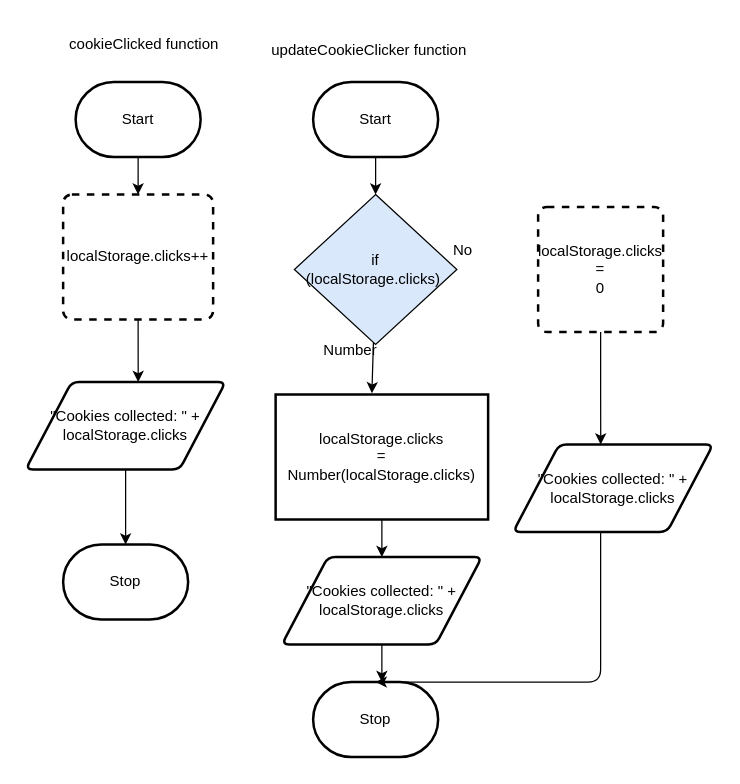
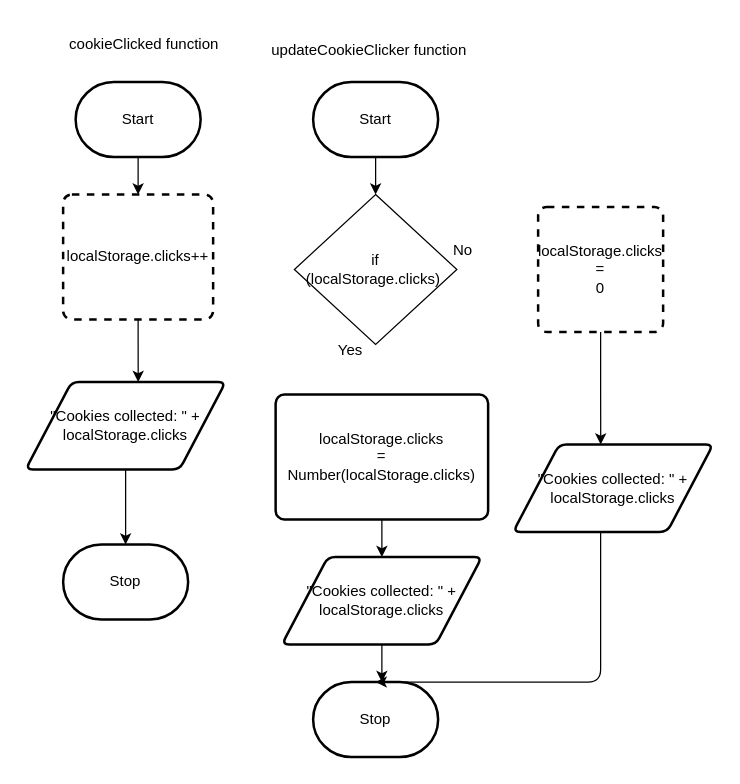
(376, 269) -> (376, 269)
(351, 351) -> (351, 351)
(373, 364) -> none
(382, 457) -> (382, 457)
